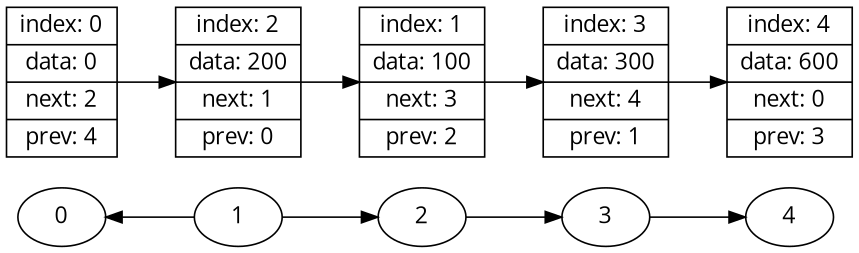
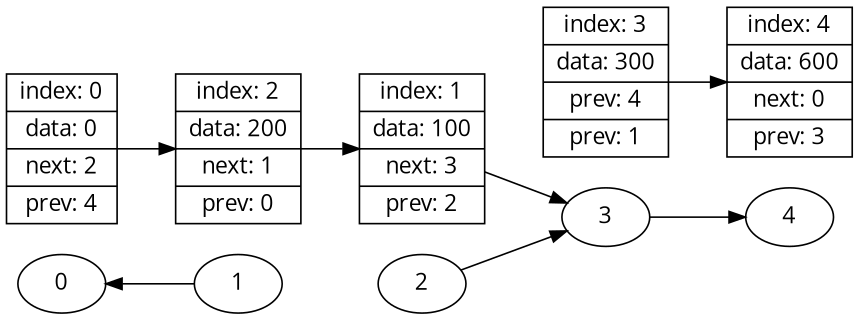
(506, 82) -> (518, 185)
(606, 100) -> (606, 100)
(322, 217) -> none
